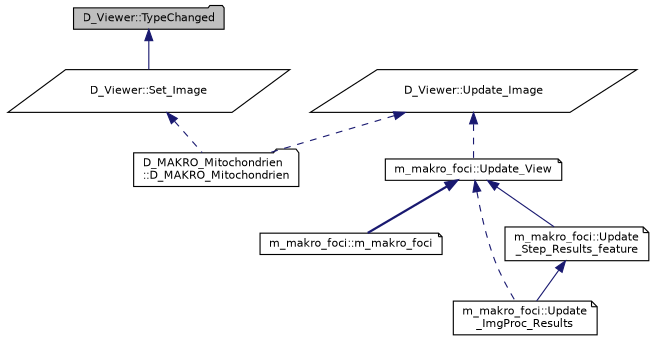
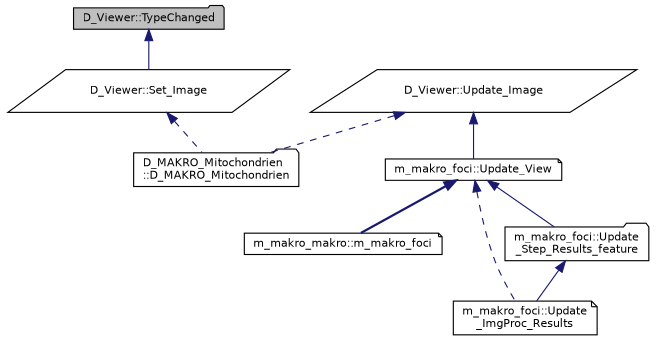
(474, 142) -> (474, 142)
(351, 244) -> (343, 244)
(577, 244) -> (577, 244)
